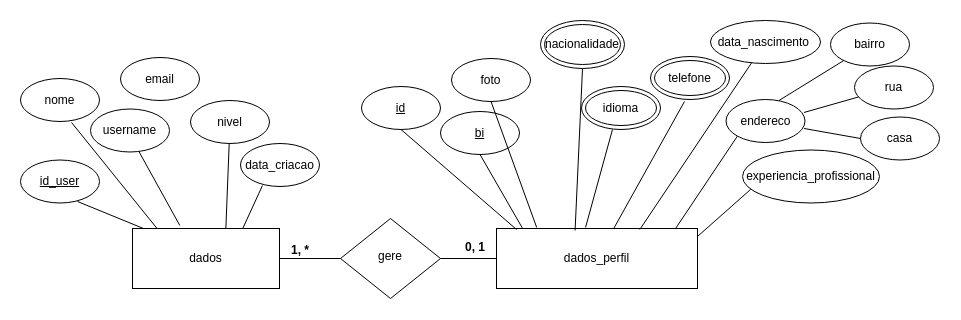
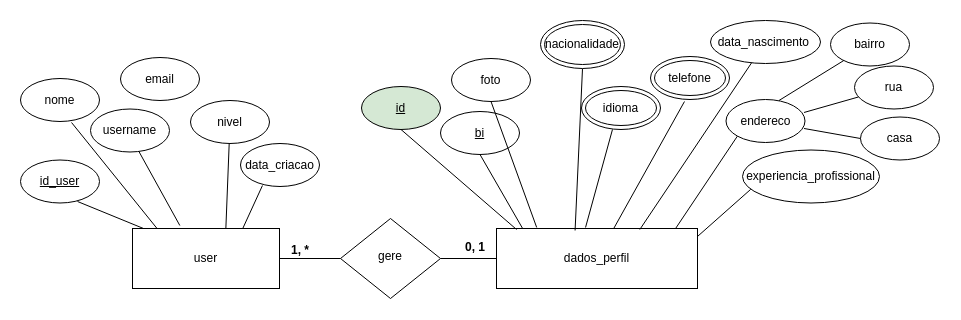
(401, 108) -> (401, 108)
(206, 259) -> (206, 259)
